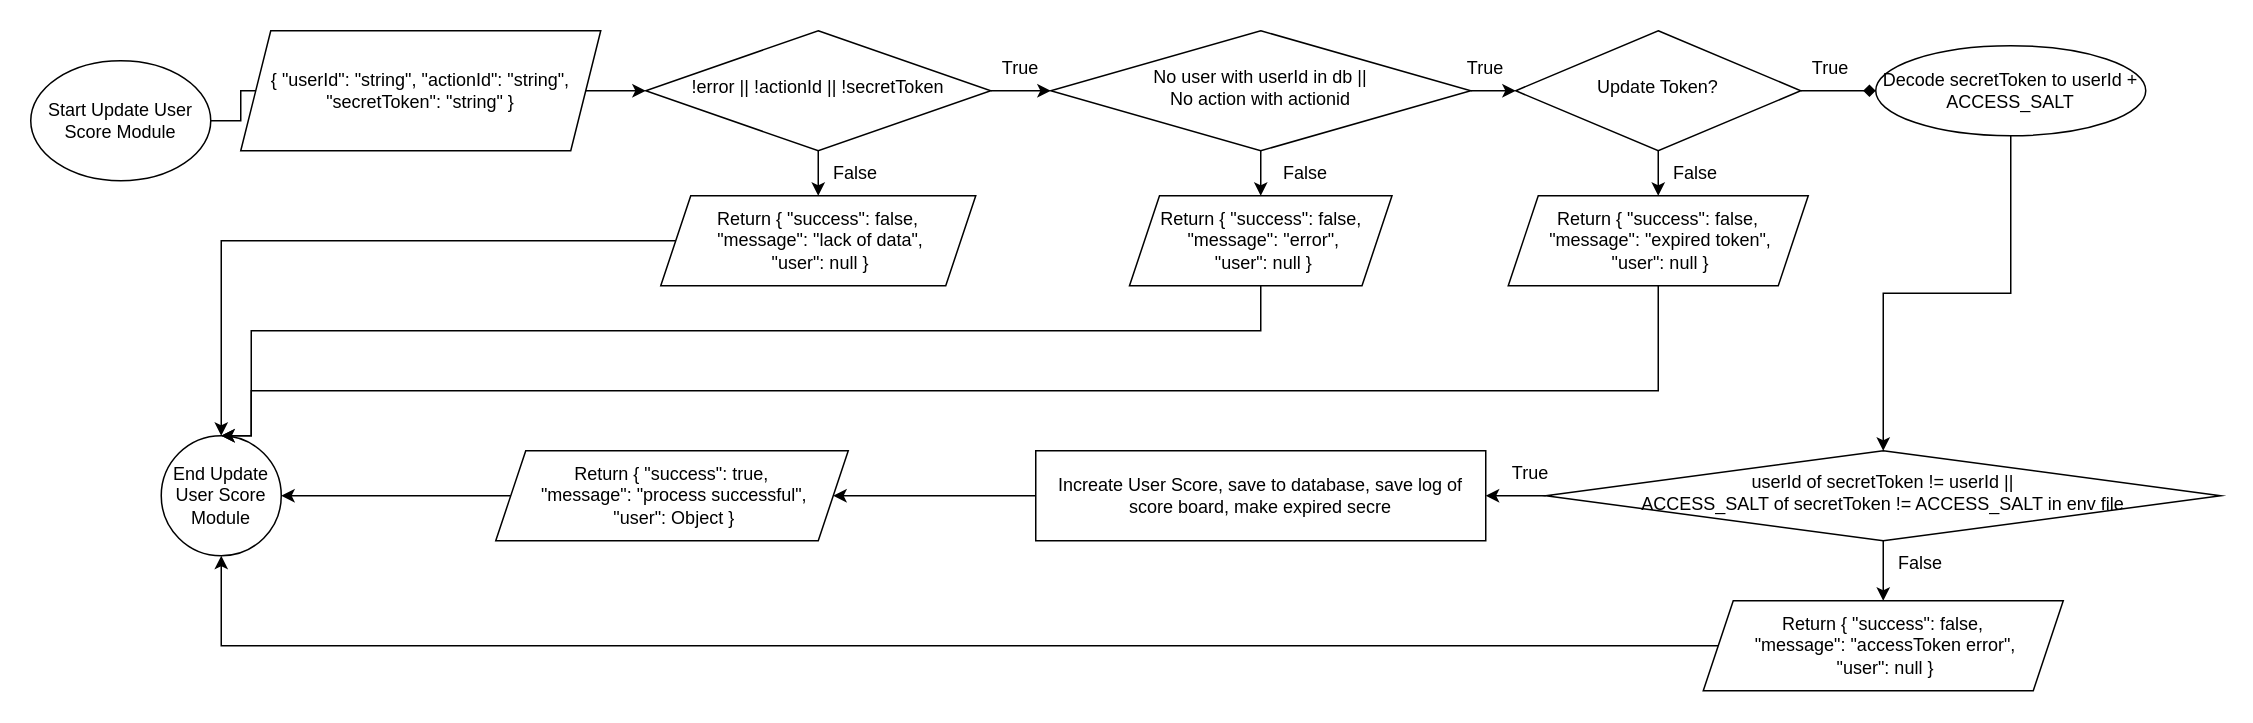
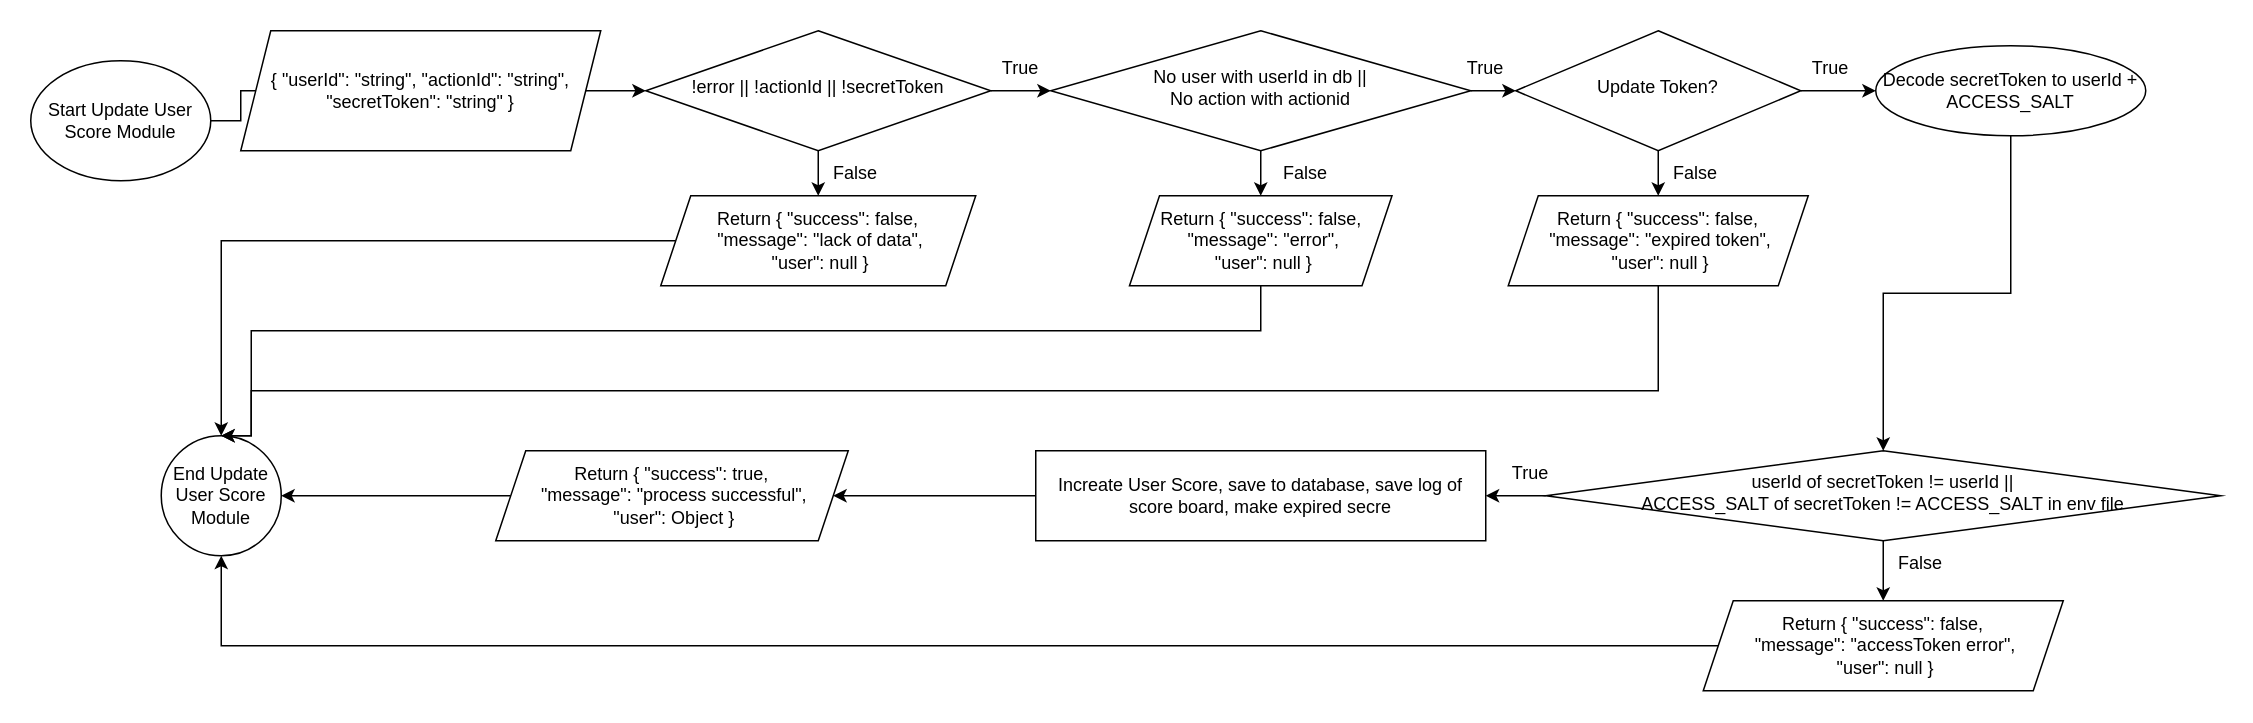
(1863, 91) -> (1864, 91)
